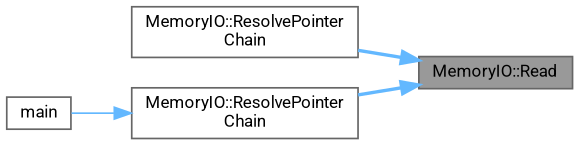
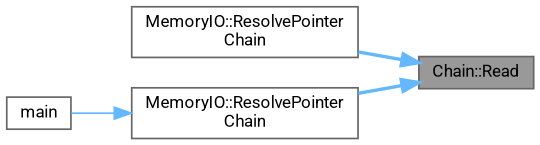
(496, 73) -> (476, 73)
